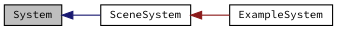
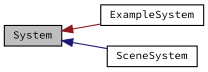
(216, 15) -> (87, 26)
